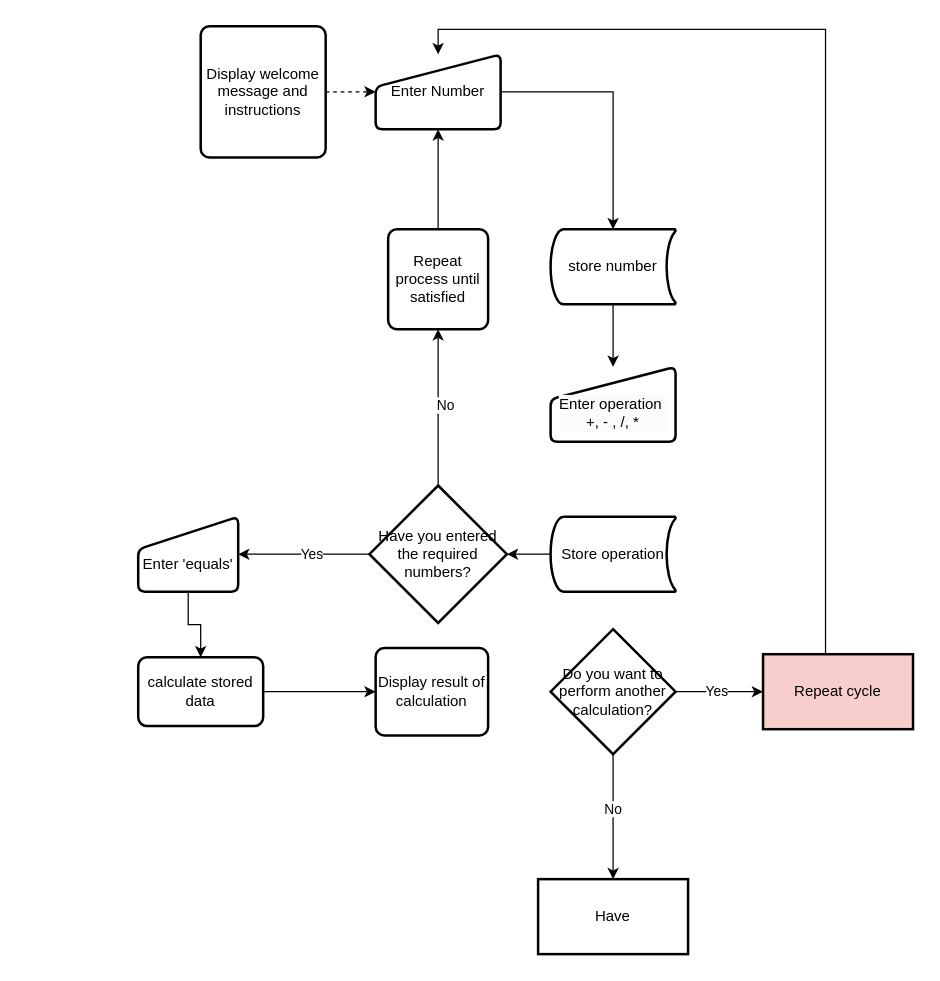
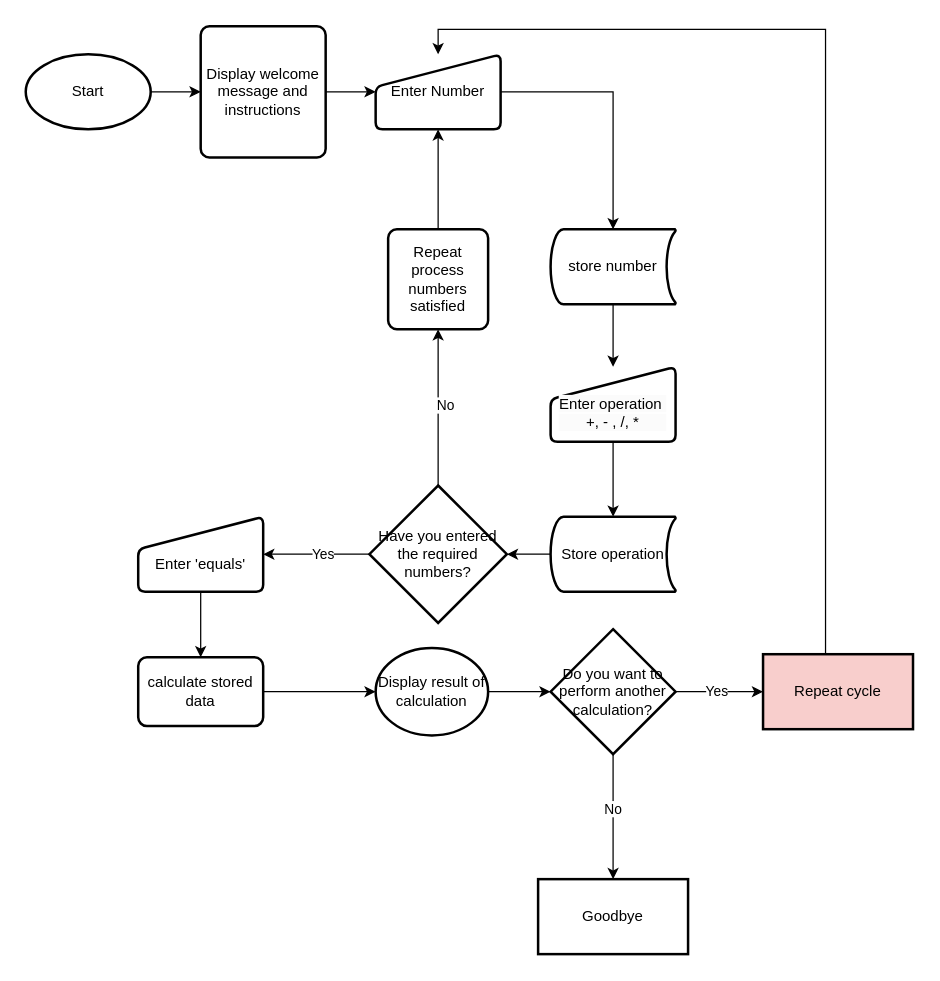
none -> (88, 92)
none -> (172, 92)
(345, 92) -> (345, 92)
(438, 279) -> (438, 279)
none -> (613, 475)
(188, 554) -> (201, 554)
(432, 692) -> (432, 692)
none -> (515, 692)
(613, 917) -> (613, 917)
